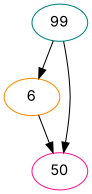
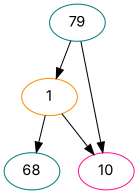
(60, 23) -> (77, 23)
(32, 97) -> (50, 97)
none -> (32, 171)
(60, 171) -> (106, 171)
